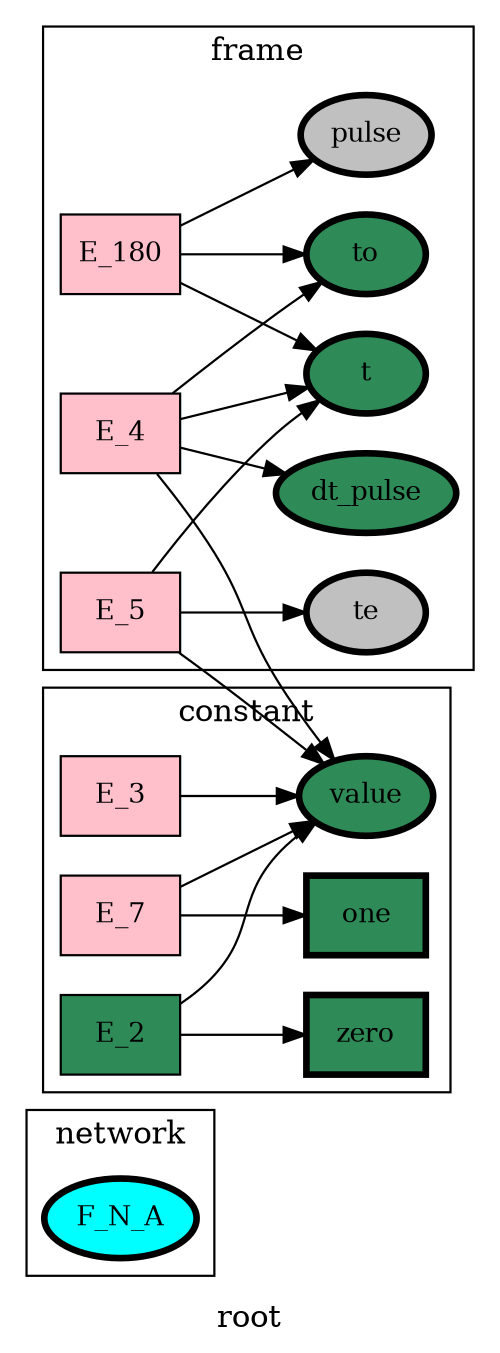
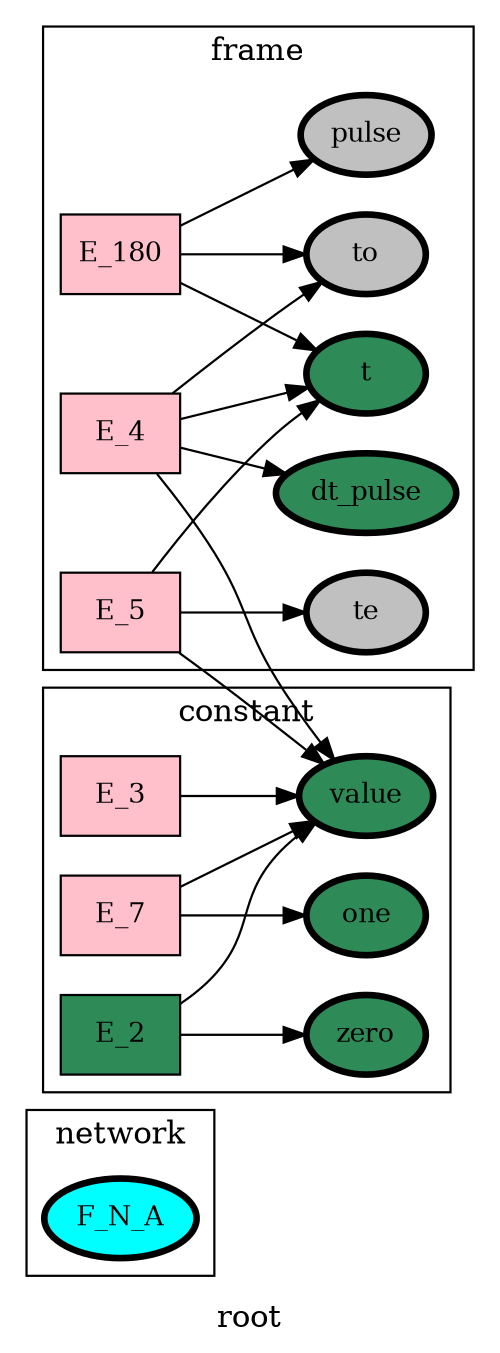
(366, 254) -> (366, 254)
(366, 915) -> (366, 915)
(366, 1035) -> (366, 1035)
